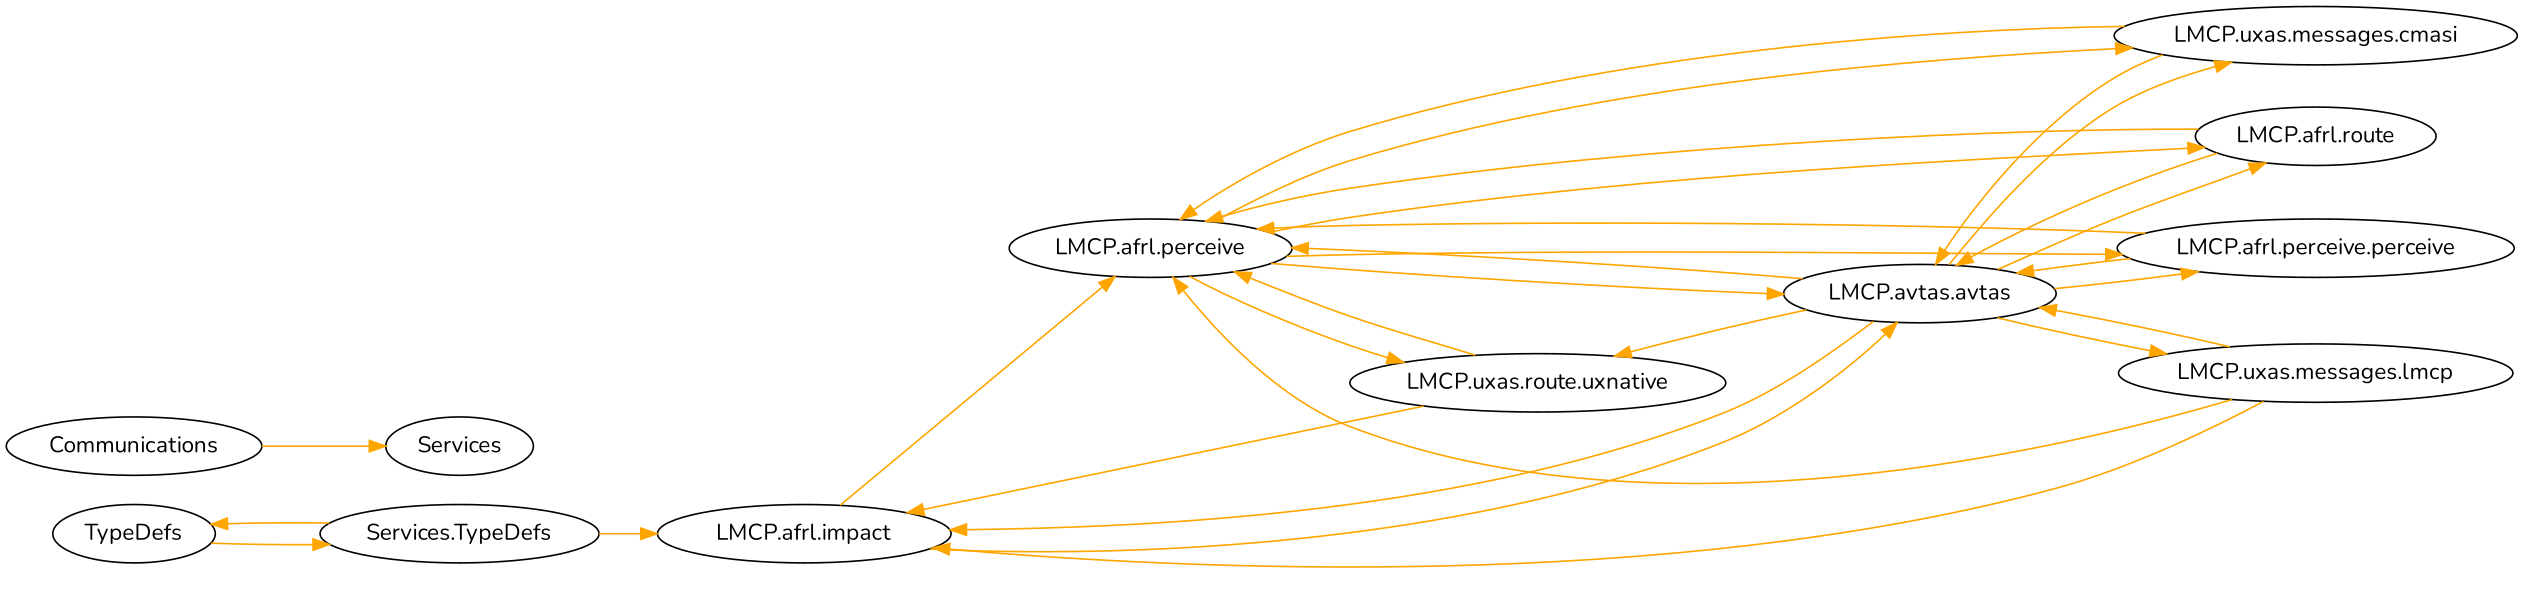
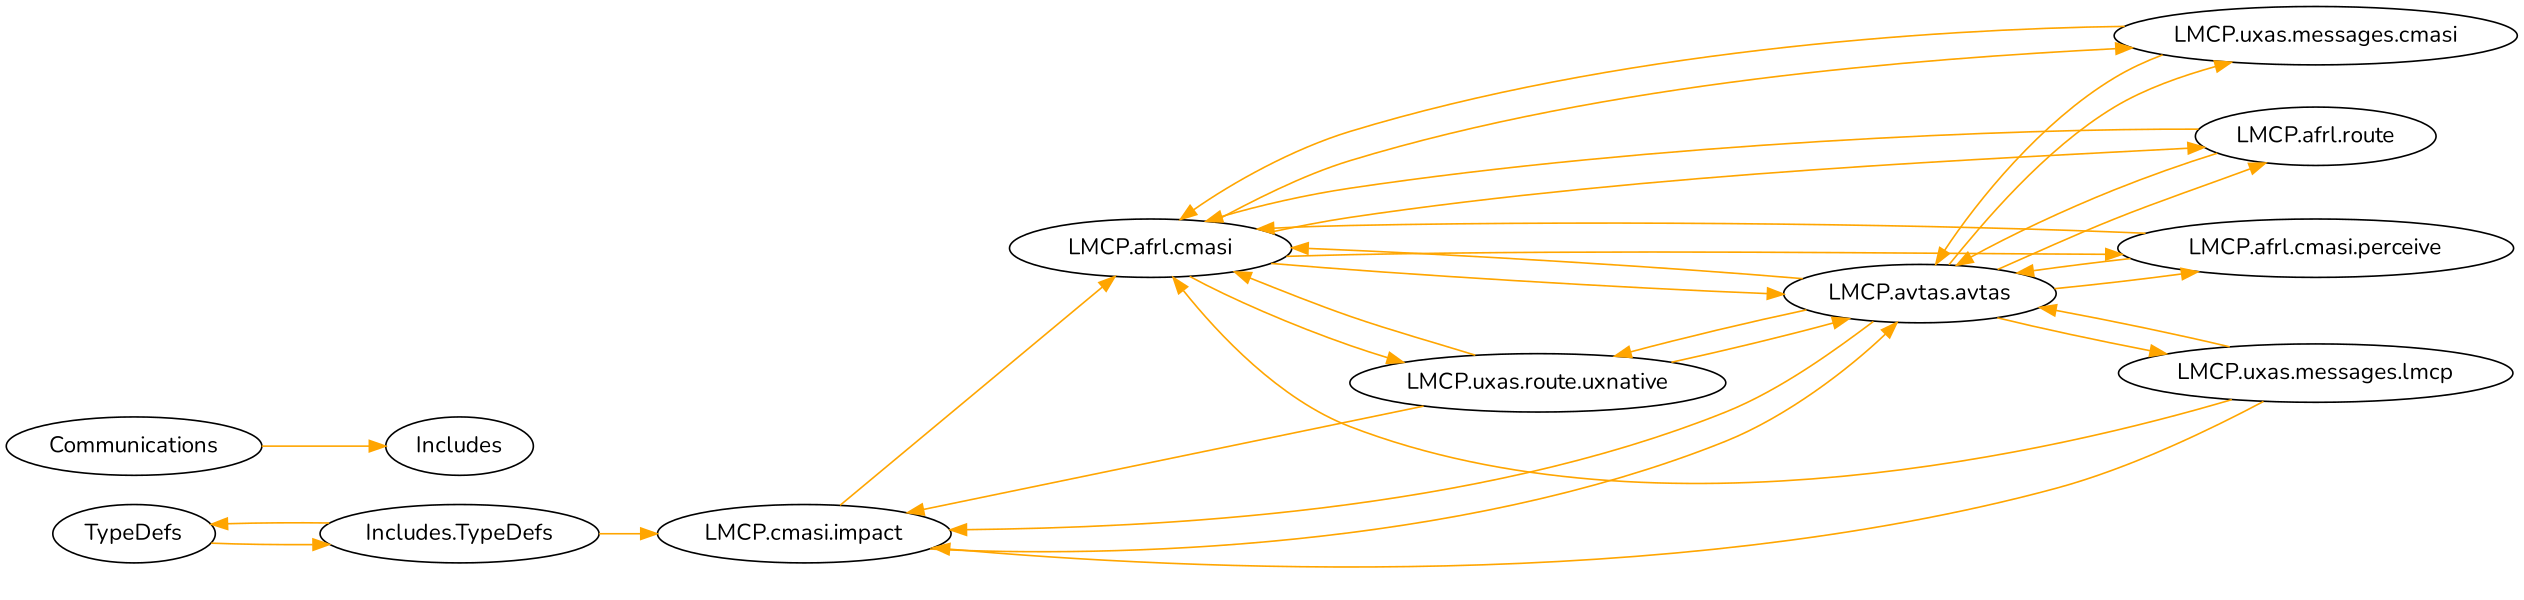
(1151, 248) -> (1151, 248)
(2316, 248) -> (2316, 248)
none -> (1753, 344)
(460, 446) -> (460, 446)
(460, 534) -> (460, 534)
(804, 534) -> (804, 534)
